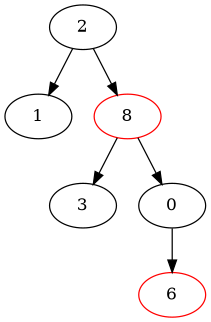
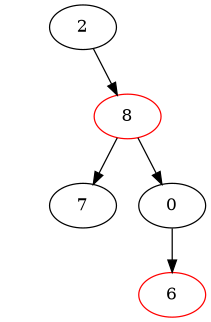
(38, 116) -> none
(83, 206) -> (83, 206)
